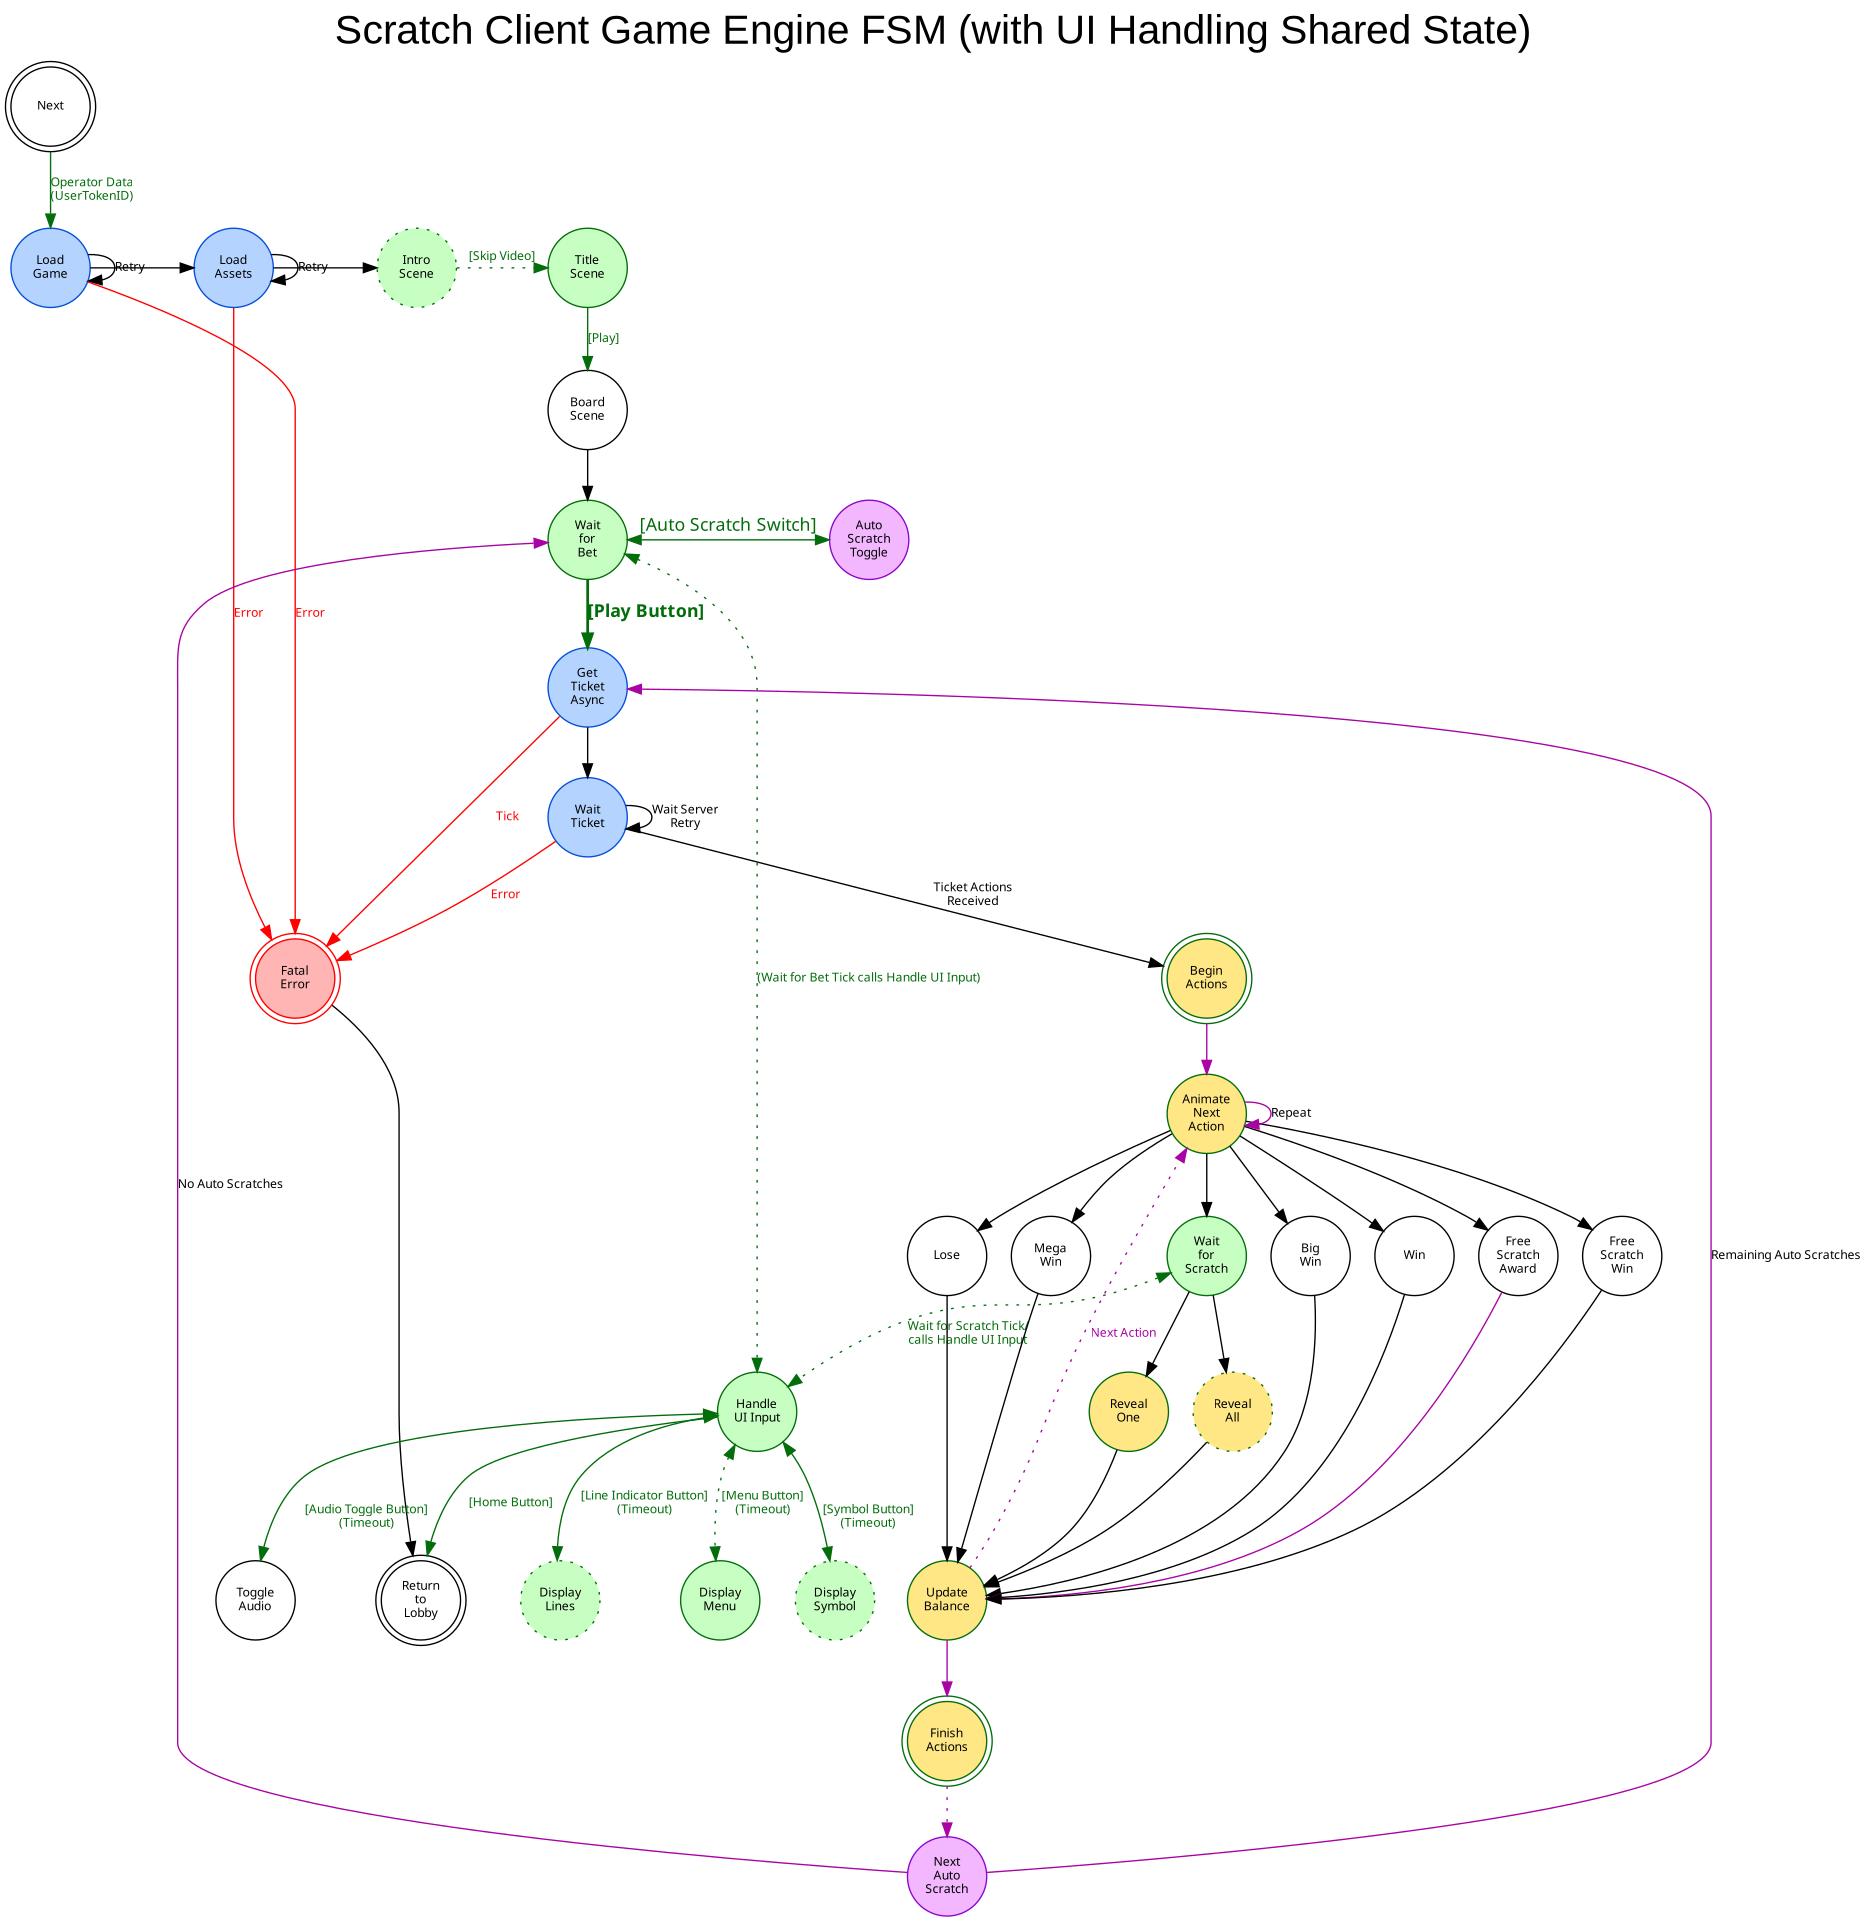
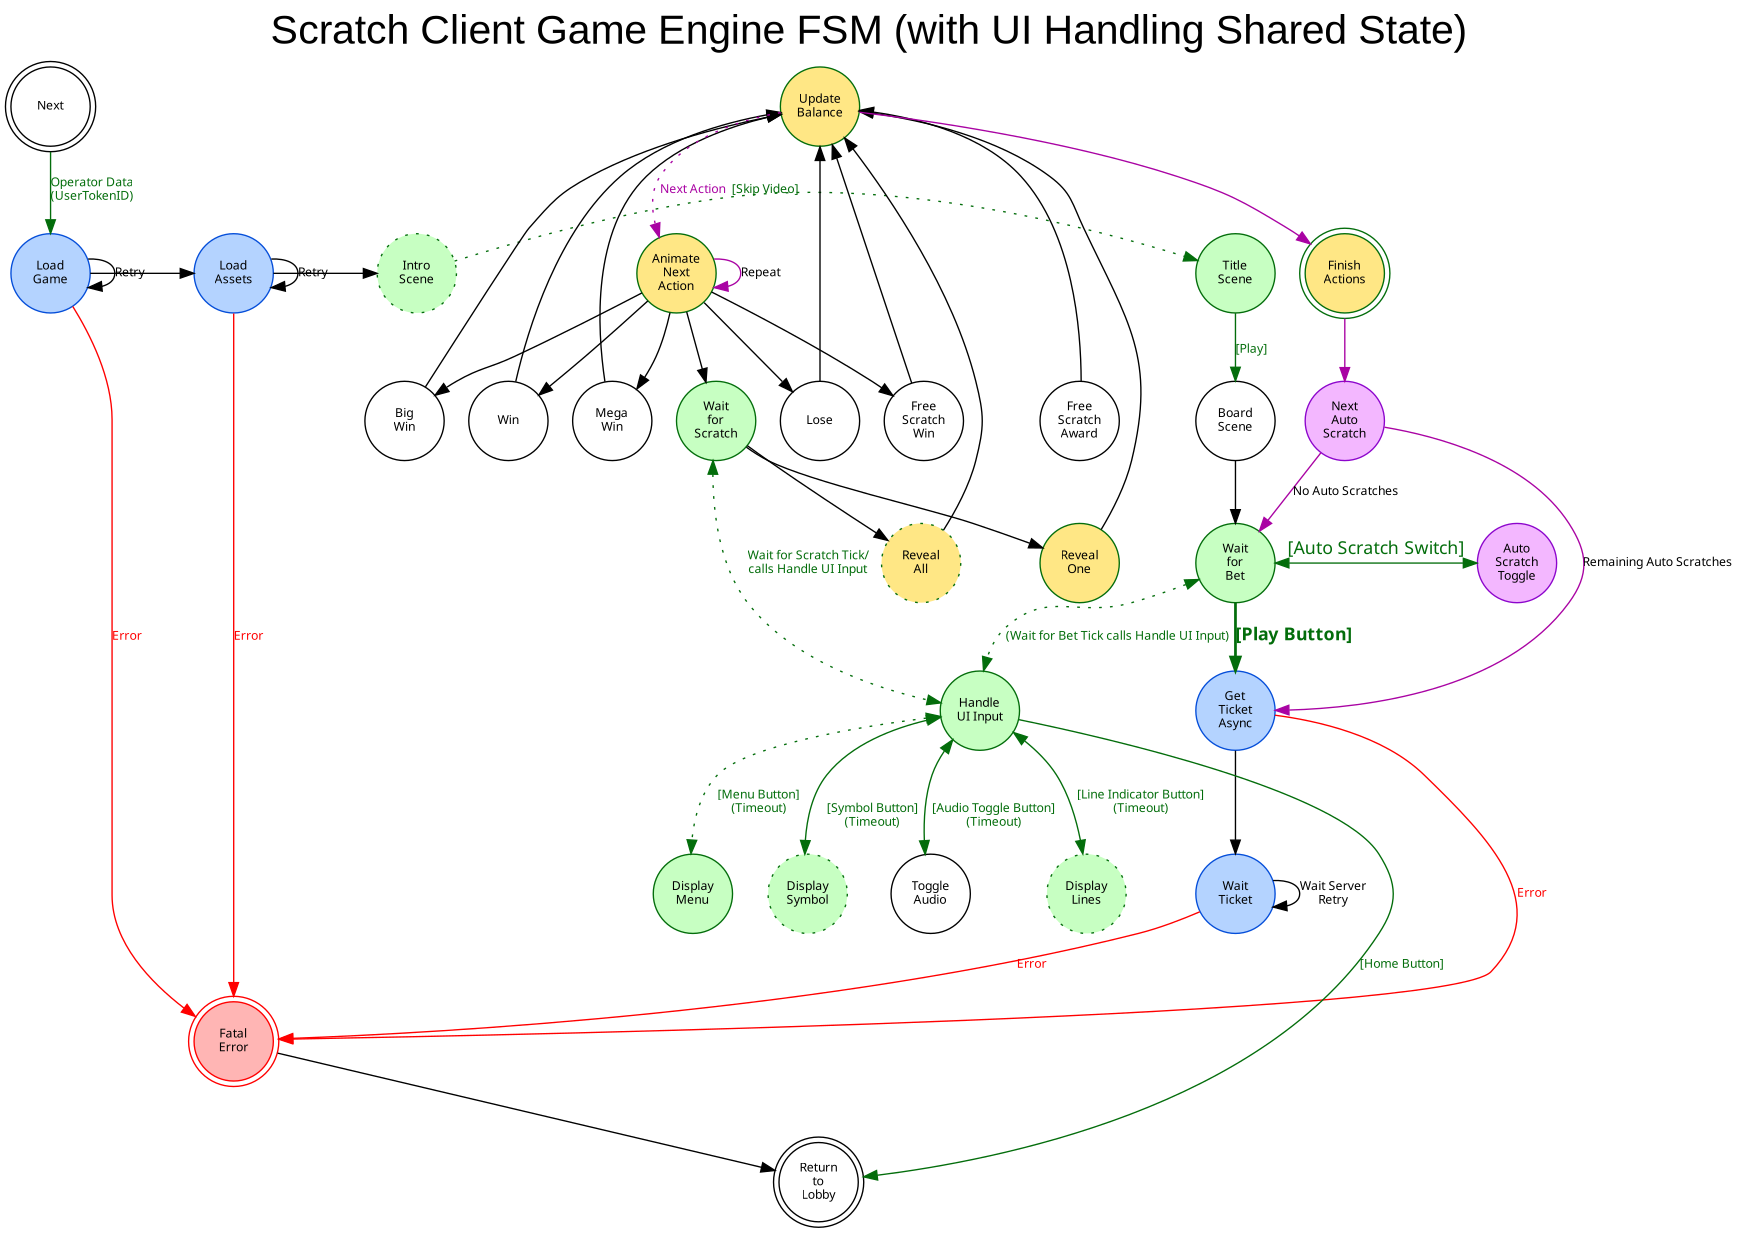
(508, 817) -> (1532, 894)
(1207, 979) -> none
(1363, 1168) -> none
(1303, 1529) -> (1037, 198)
(947, 1805) -> (1345, 343)
